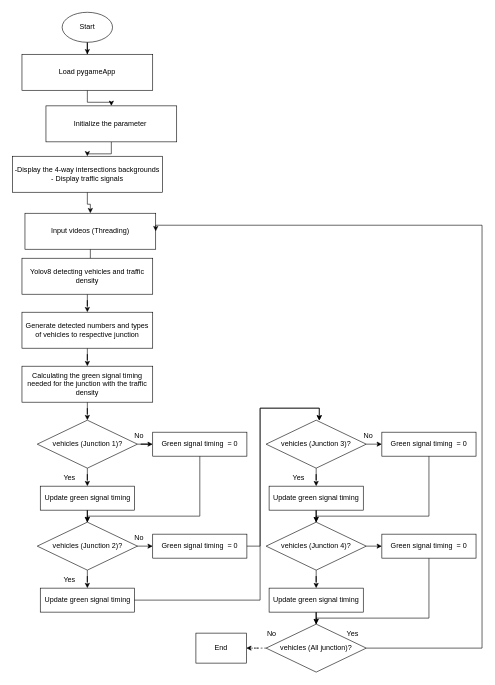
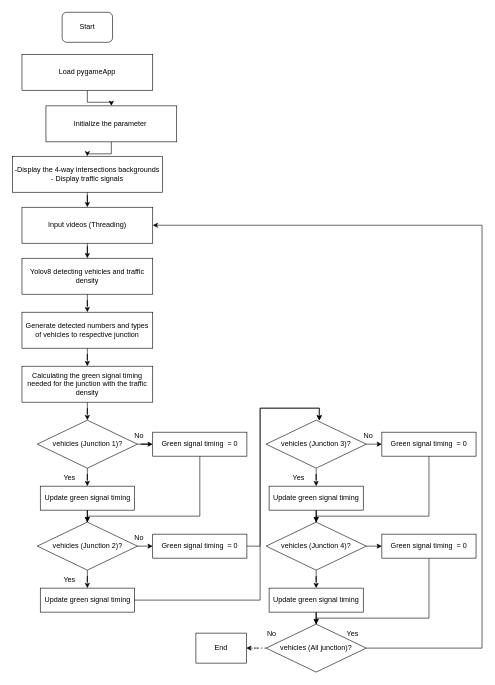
(87, 27) -> (87, 27)
(87, 50) -> none
(90, 231) -> (87, 225)
